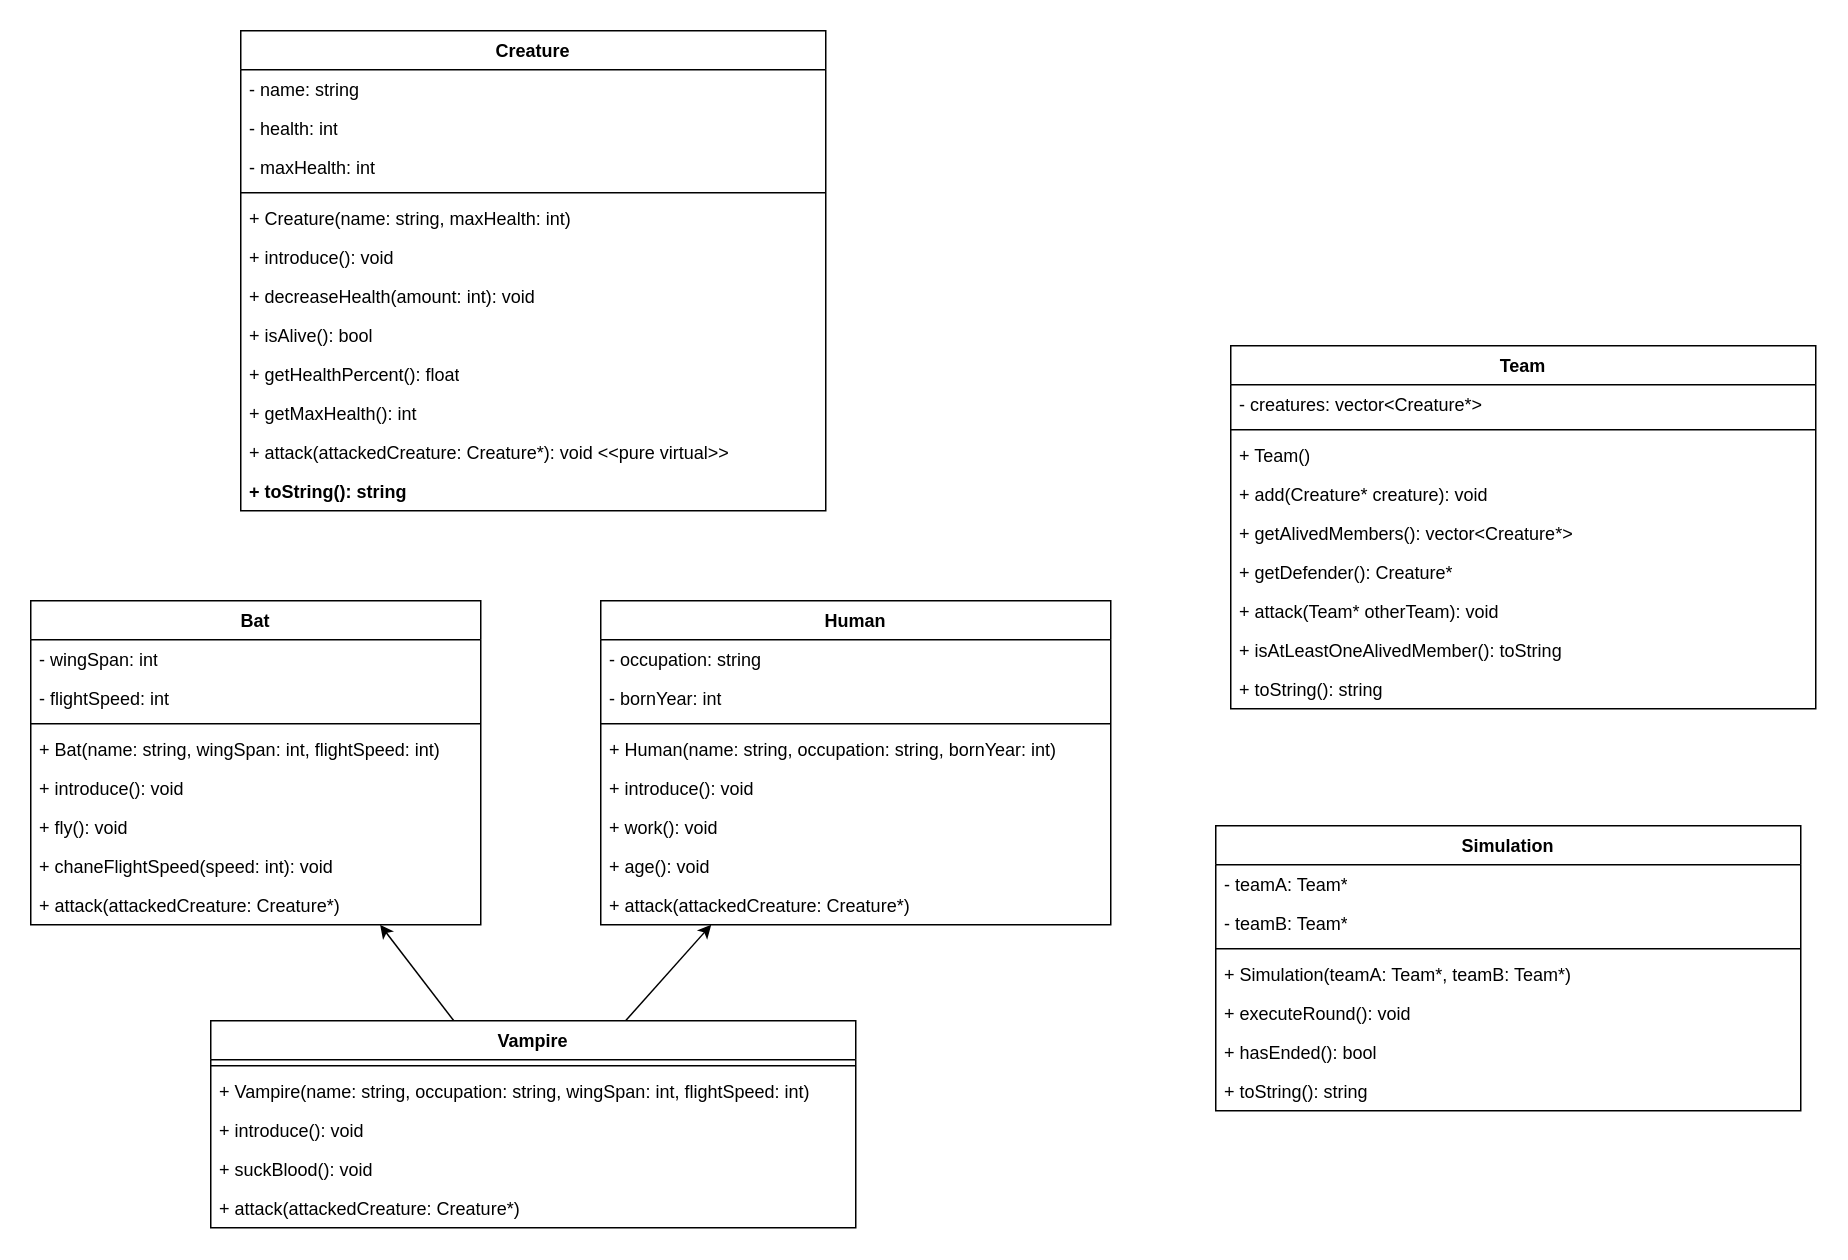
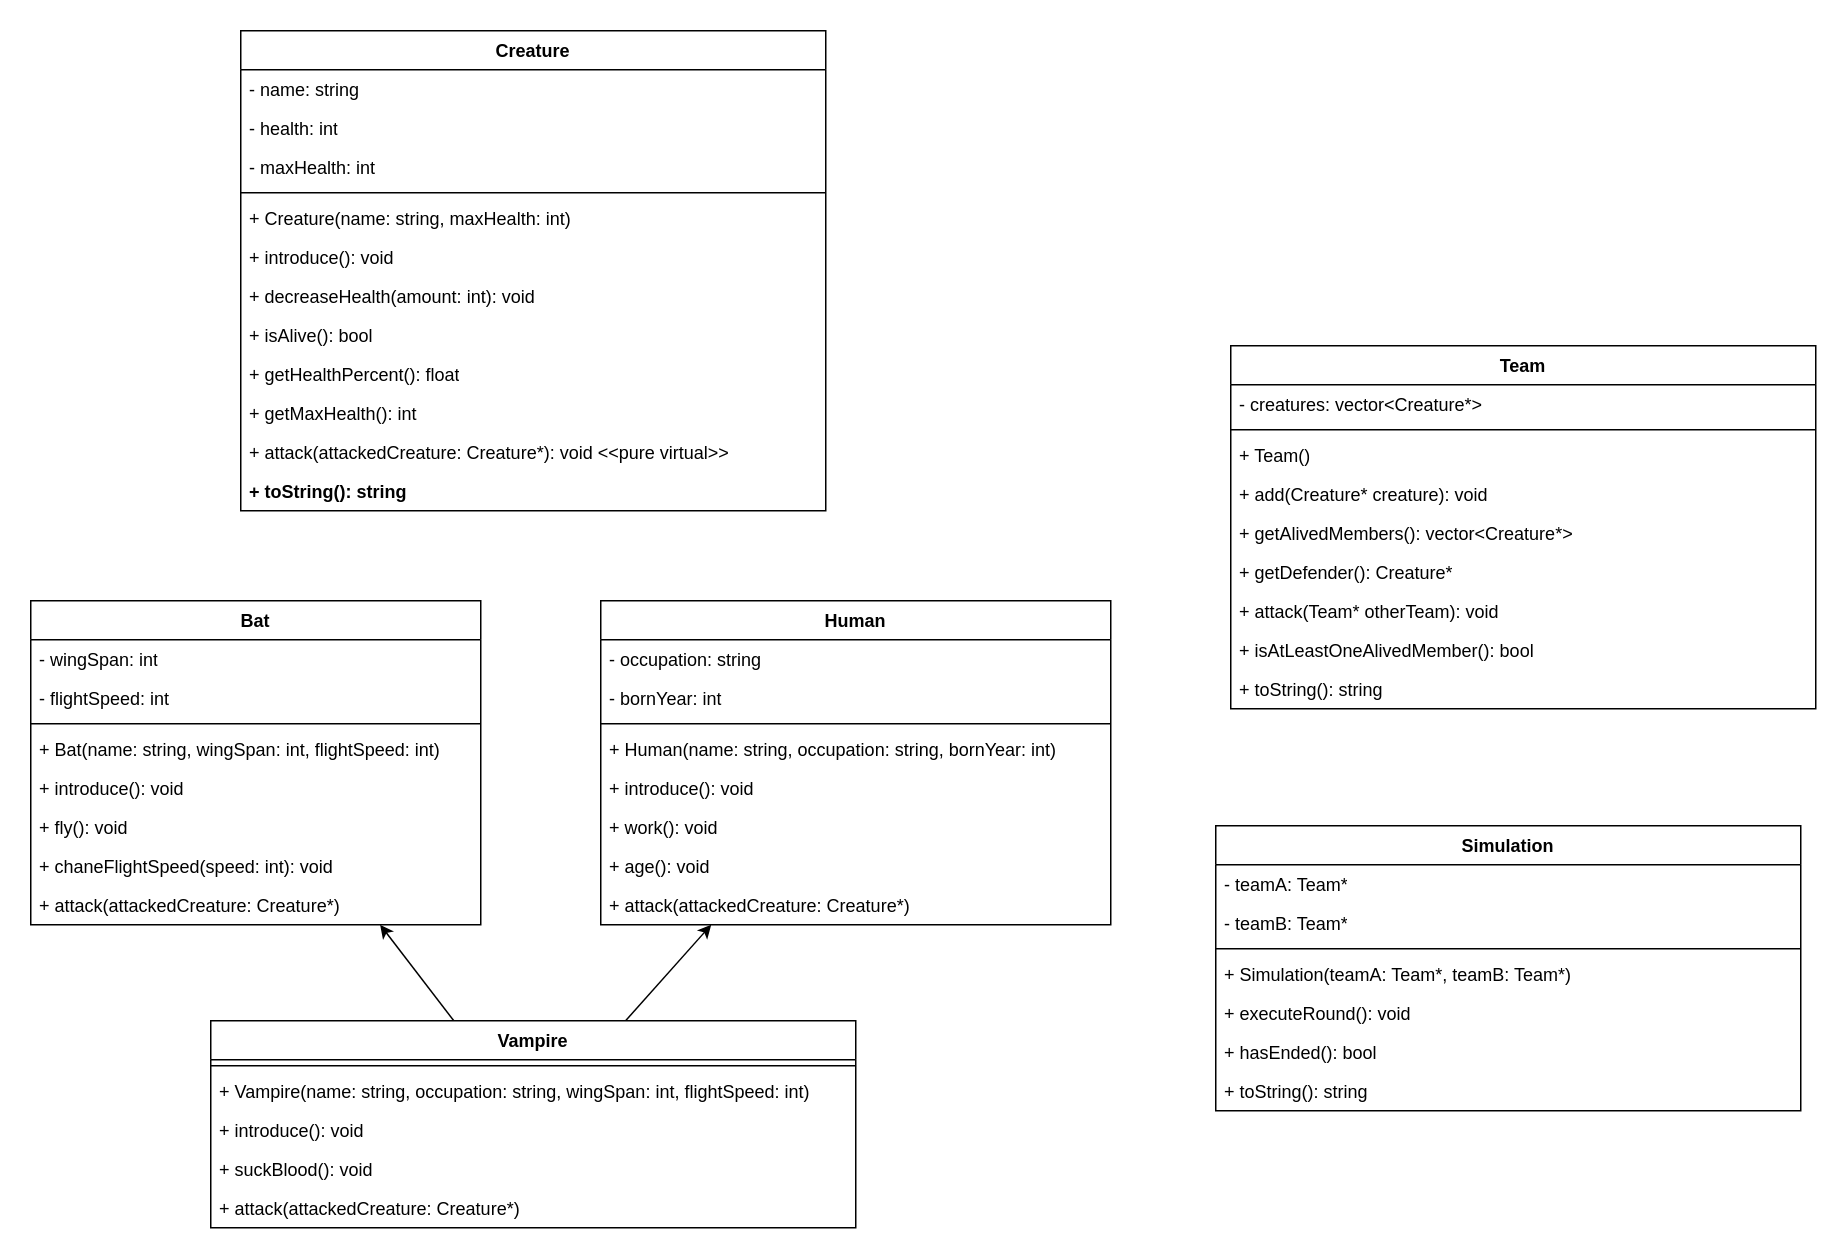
(1415, 652) -> (1395, 652)
